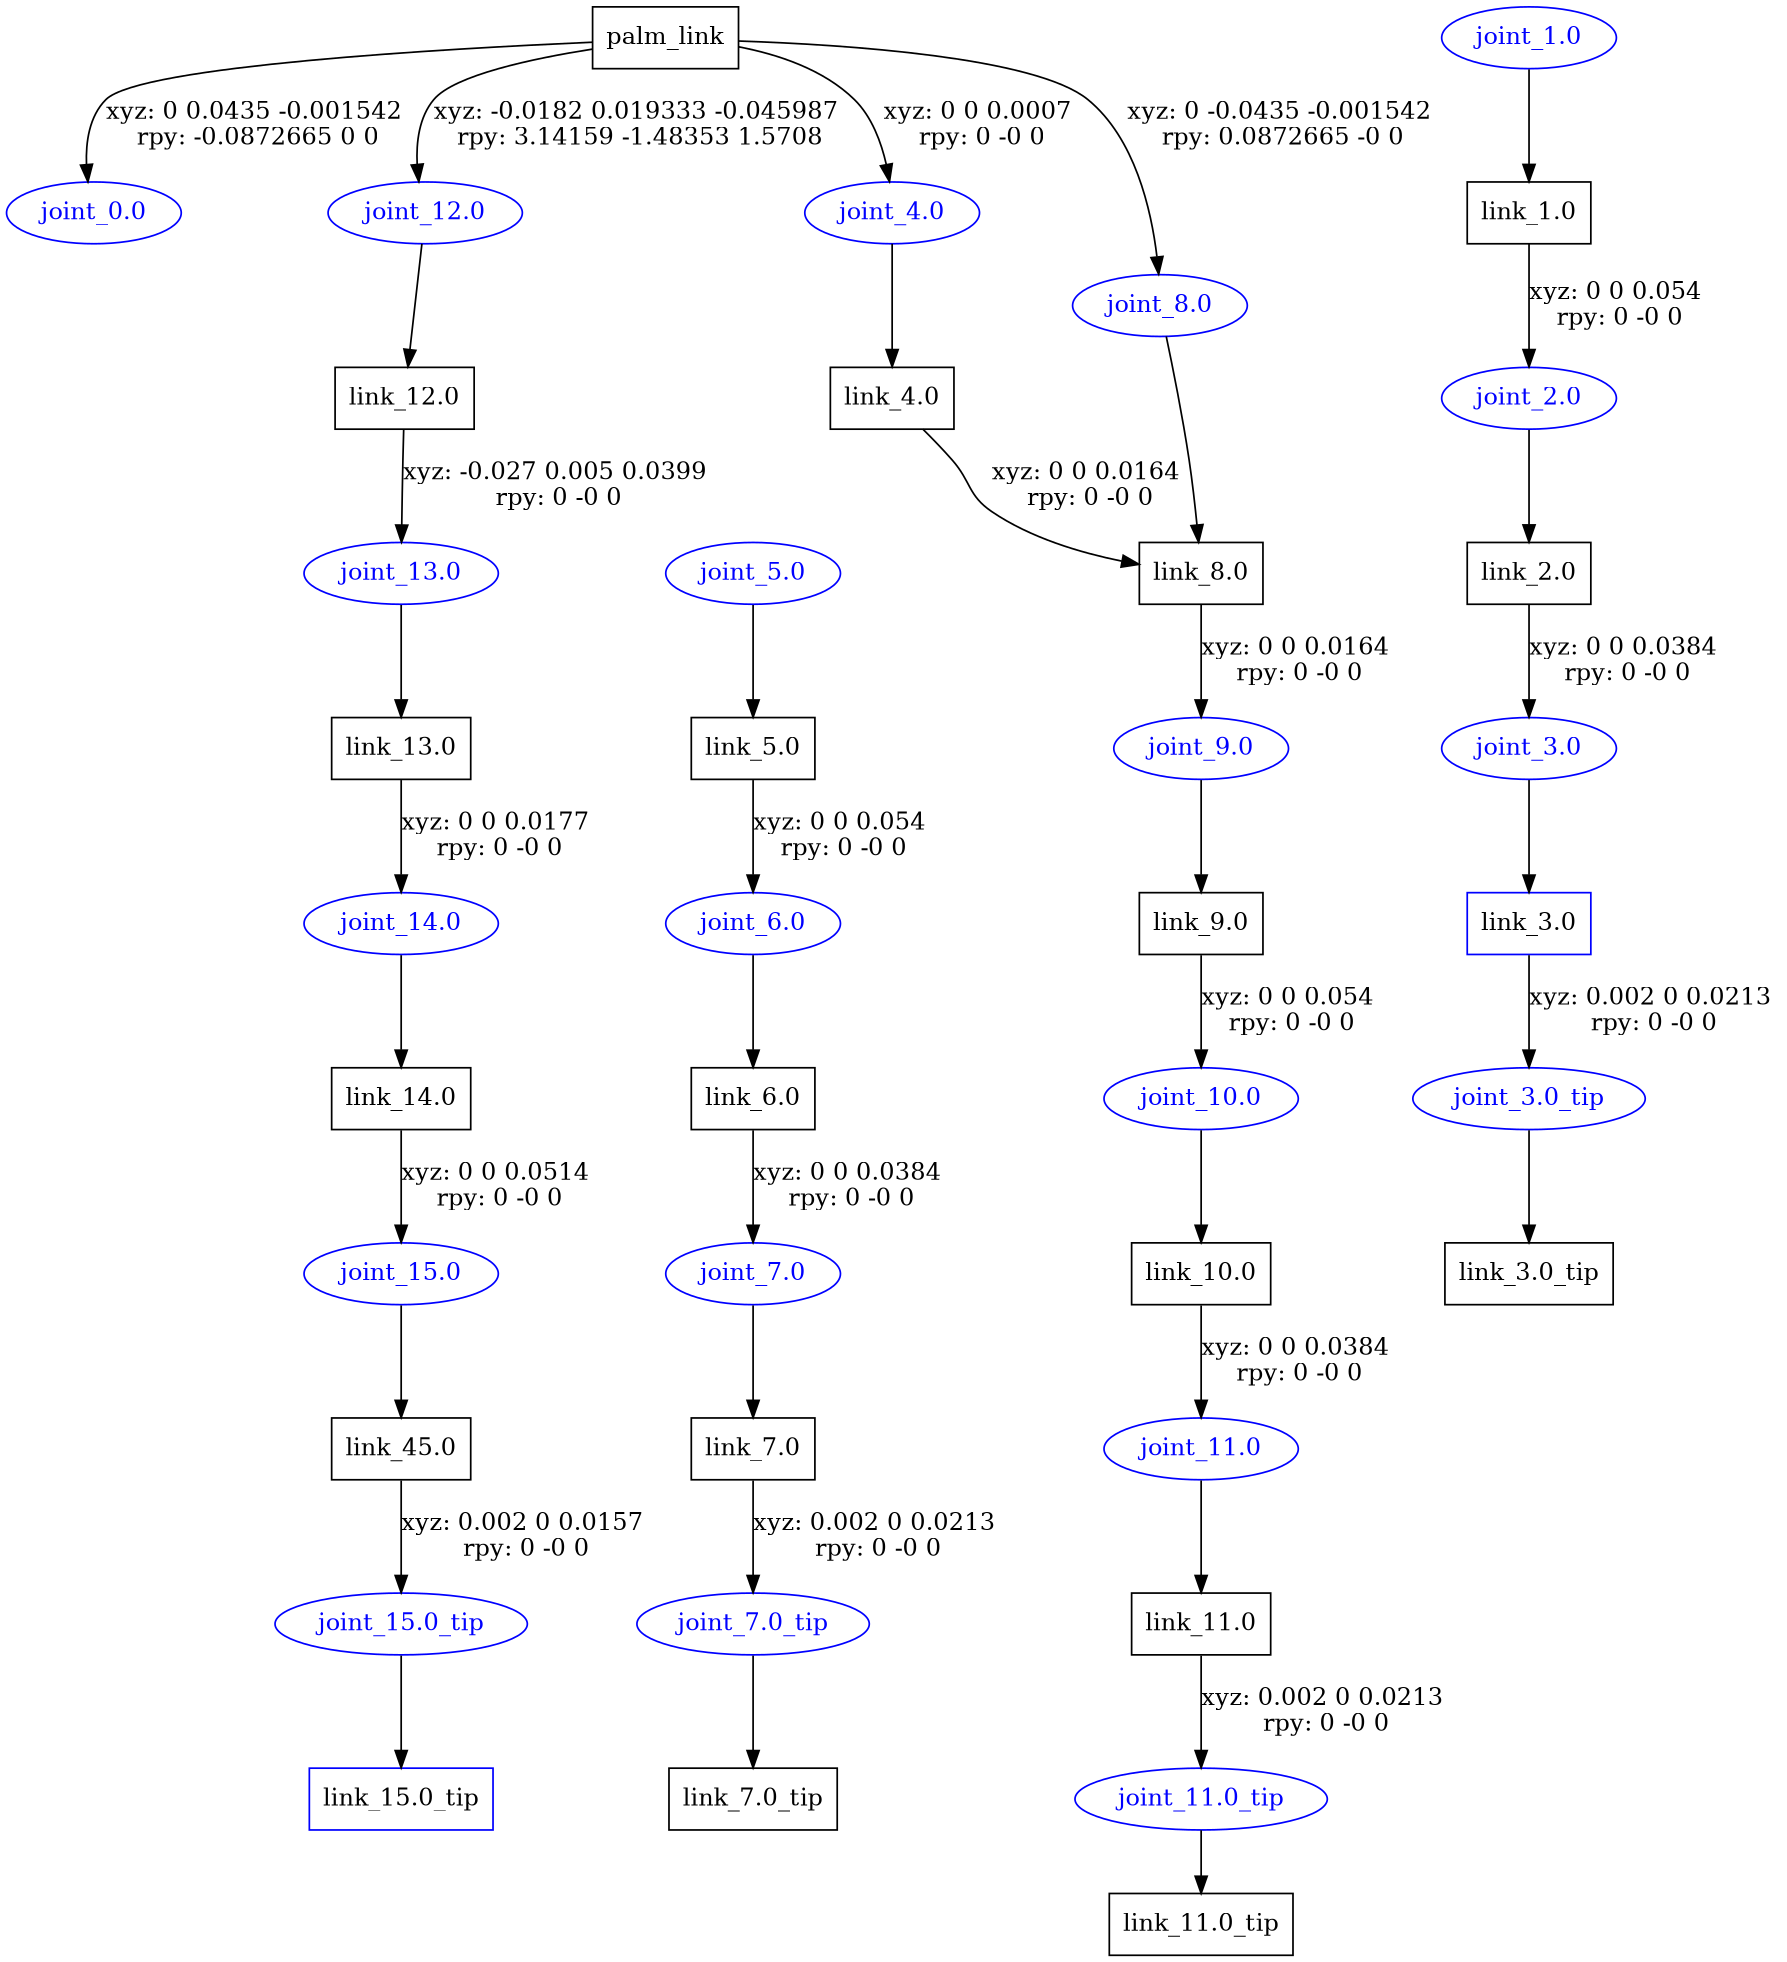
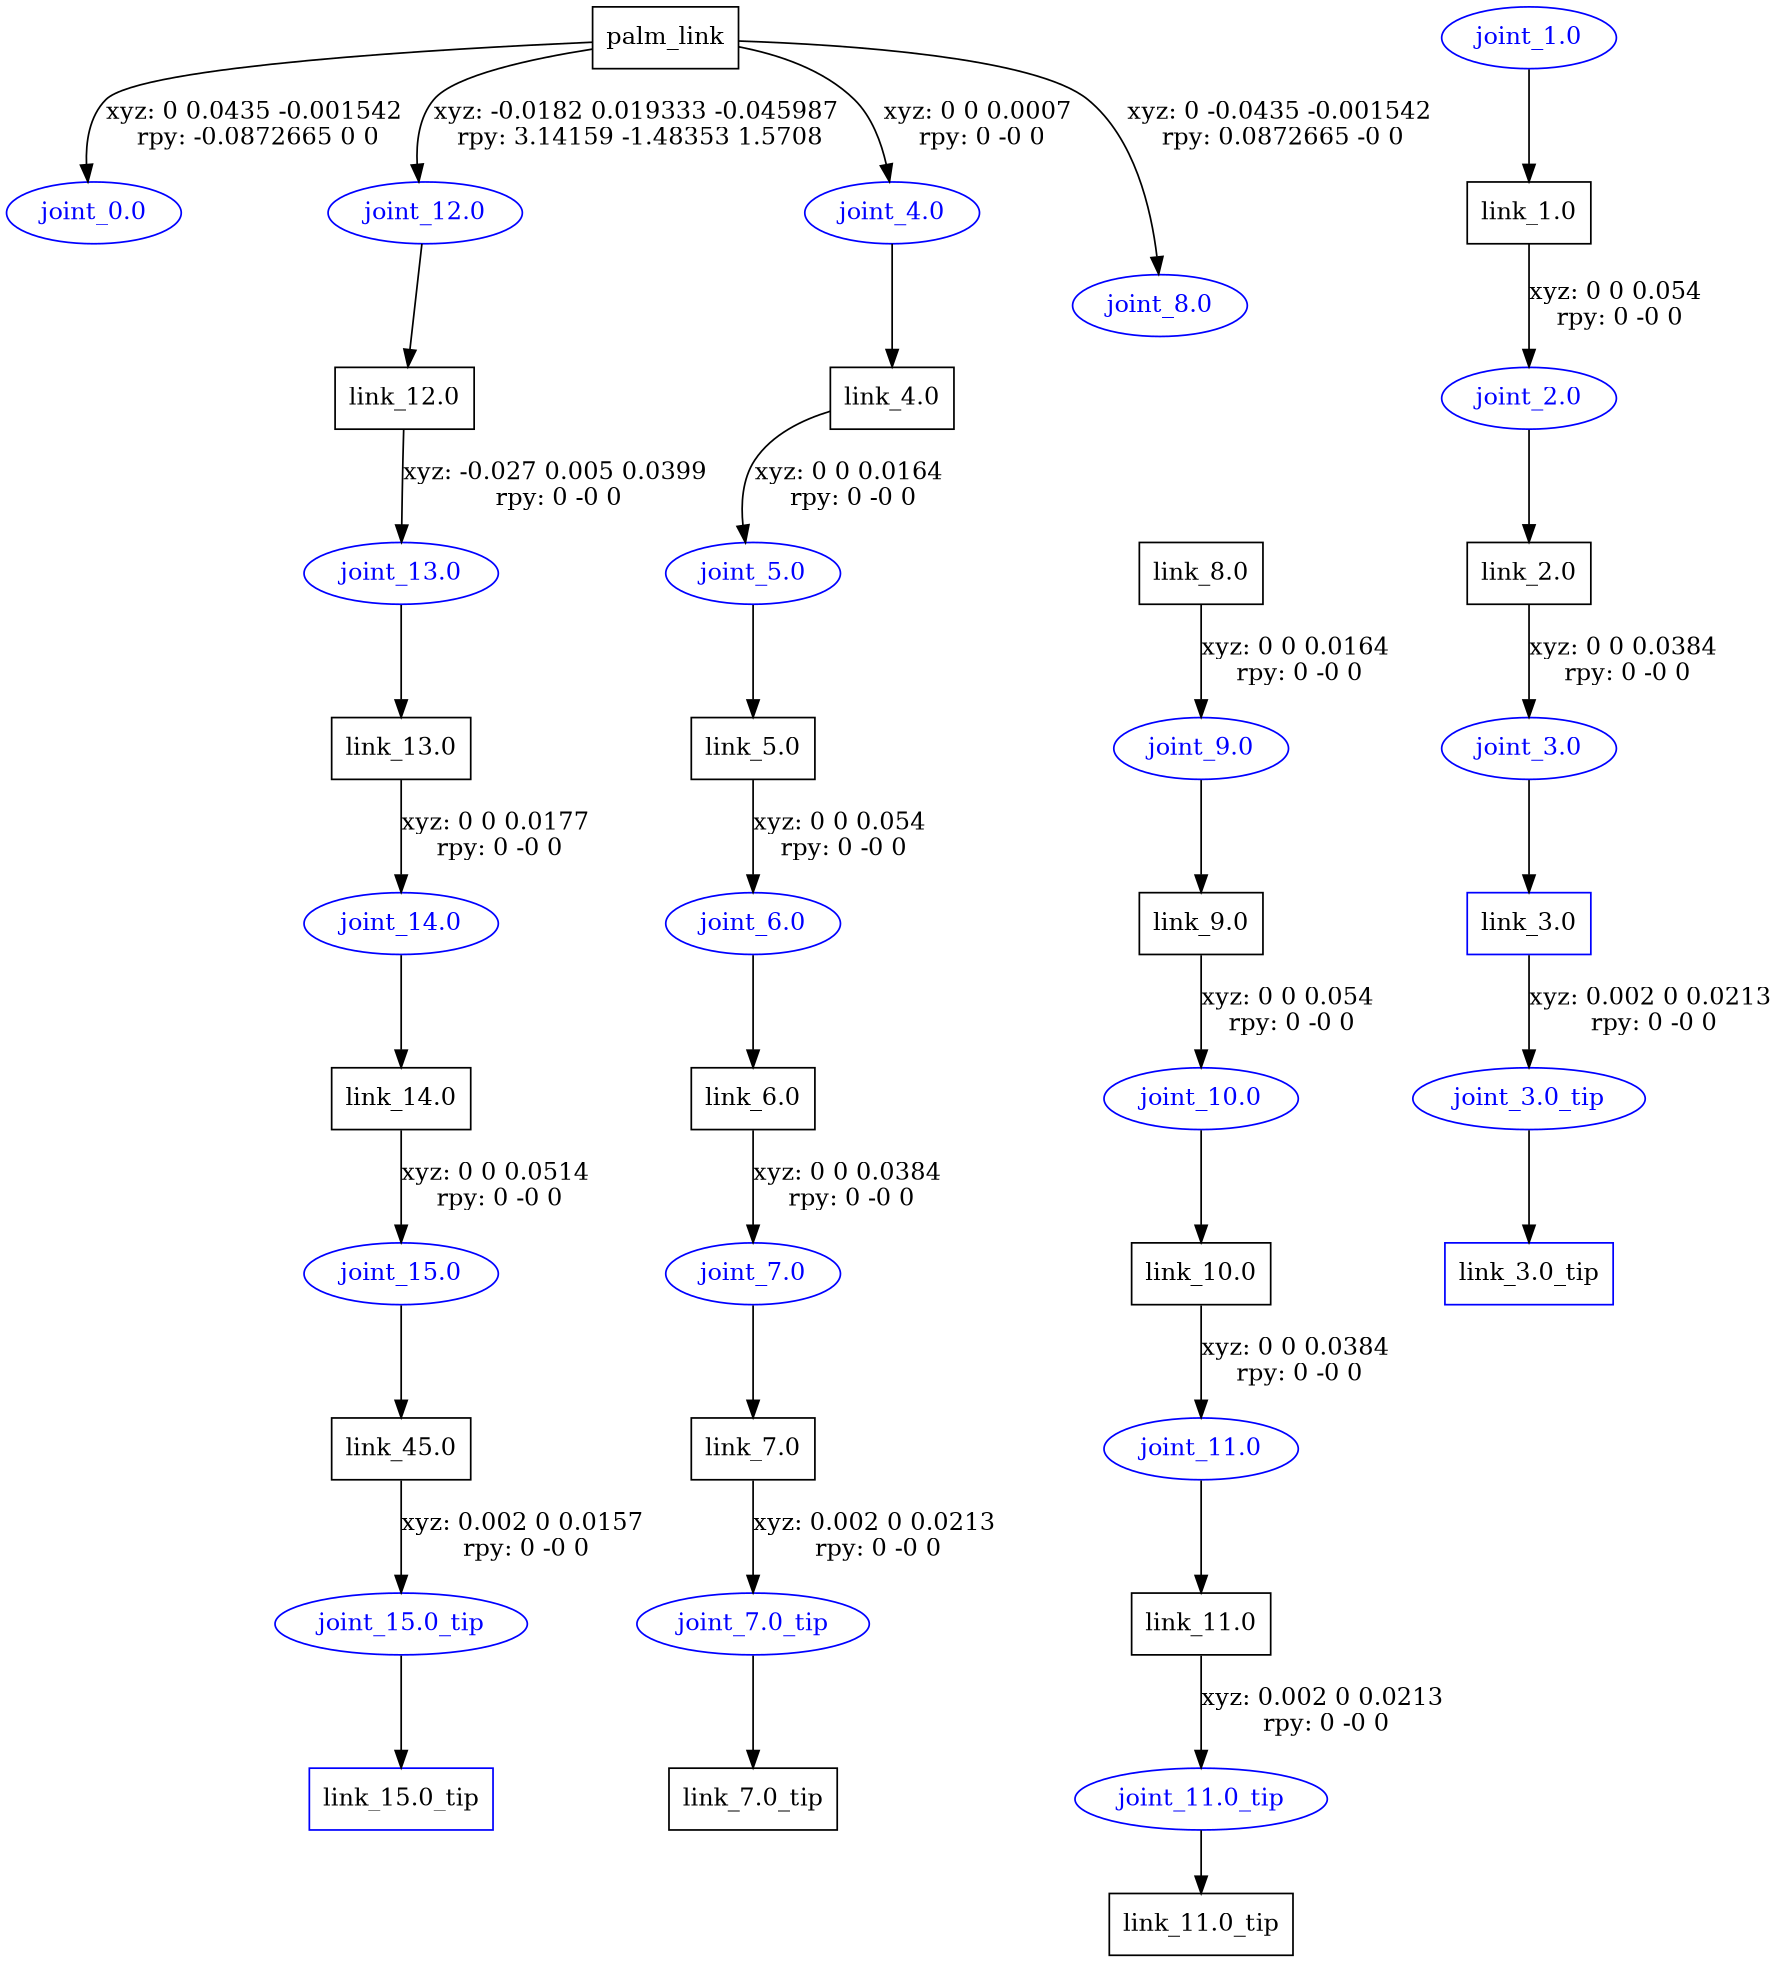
(1184, 430) -> none
(1005, 520) -> (762, 451)
(1529, 1274) -> (1529, 1274)
